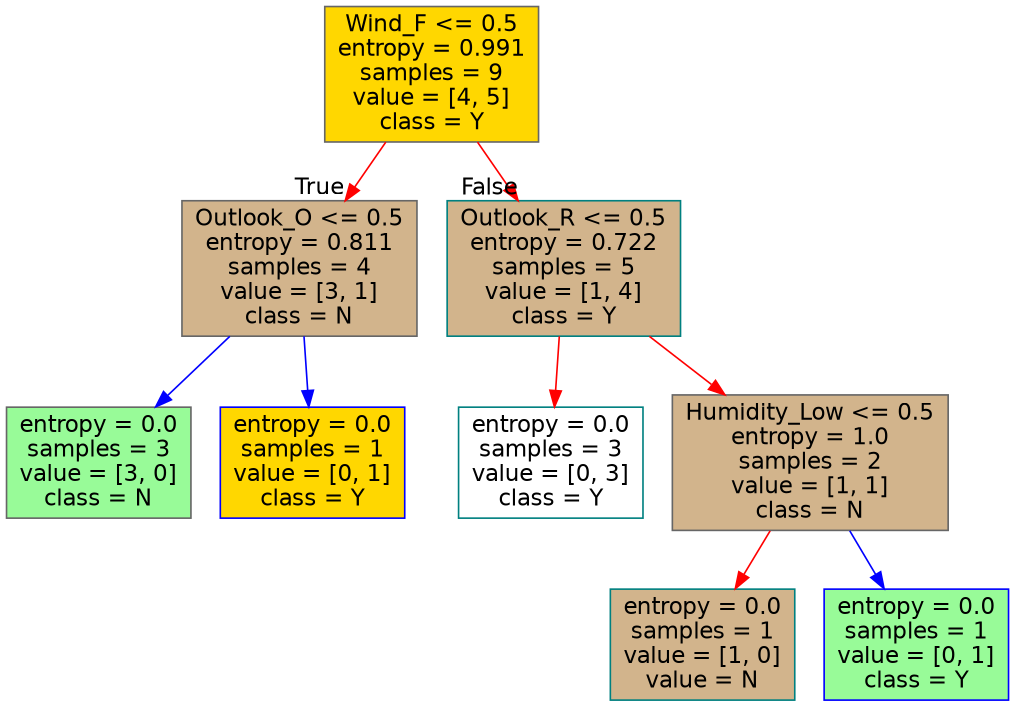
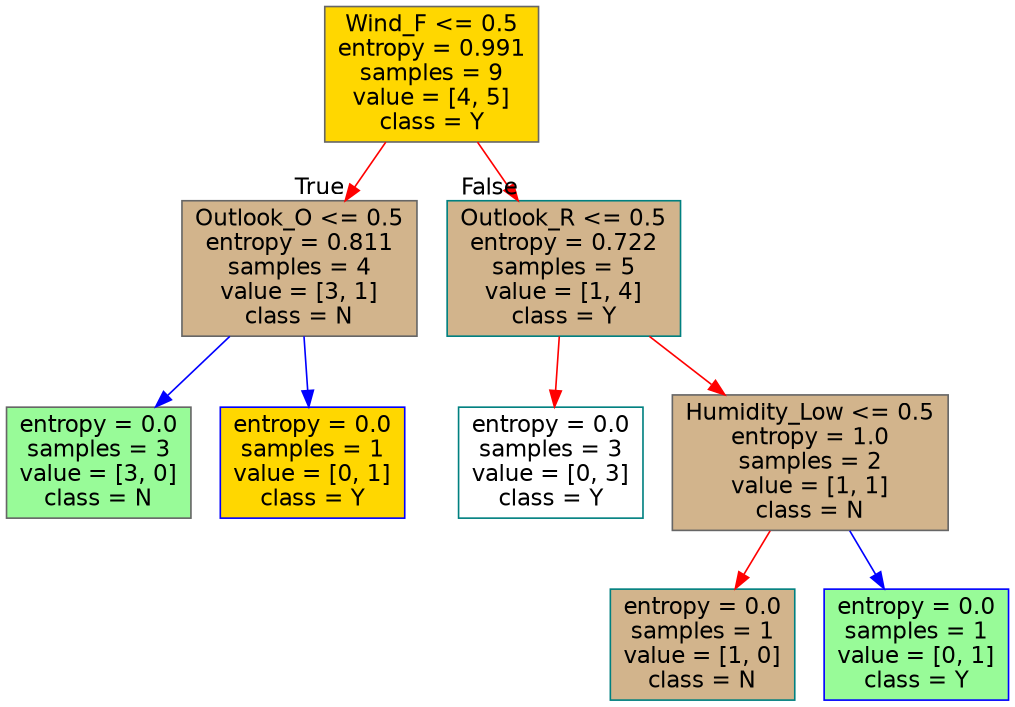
(703, 645) -> (703, 645)
